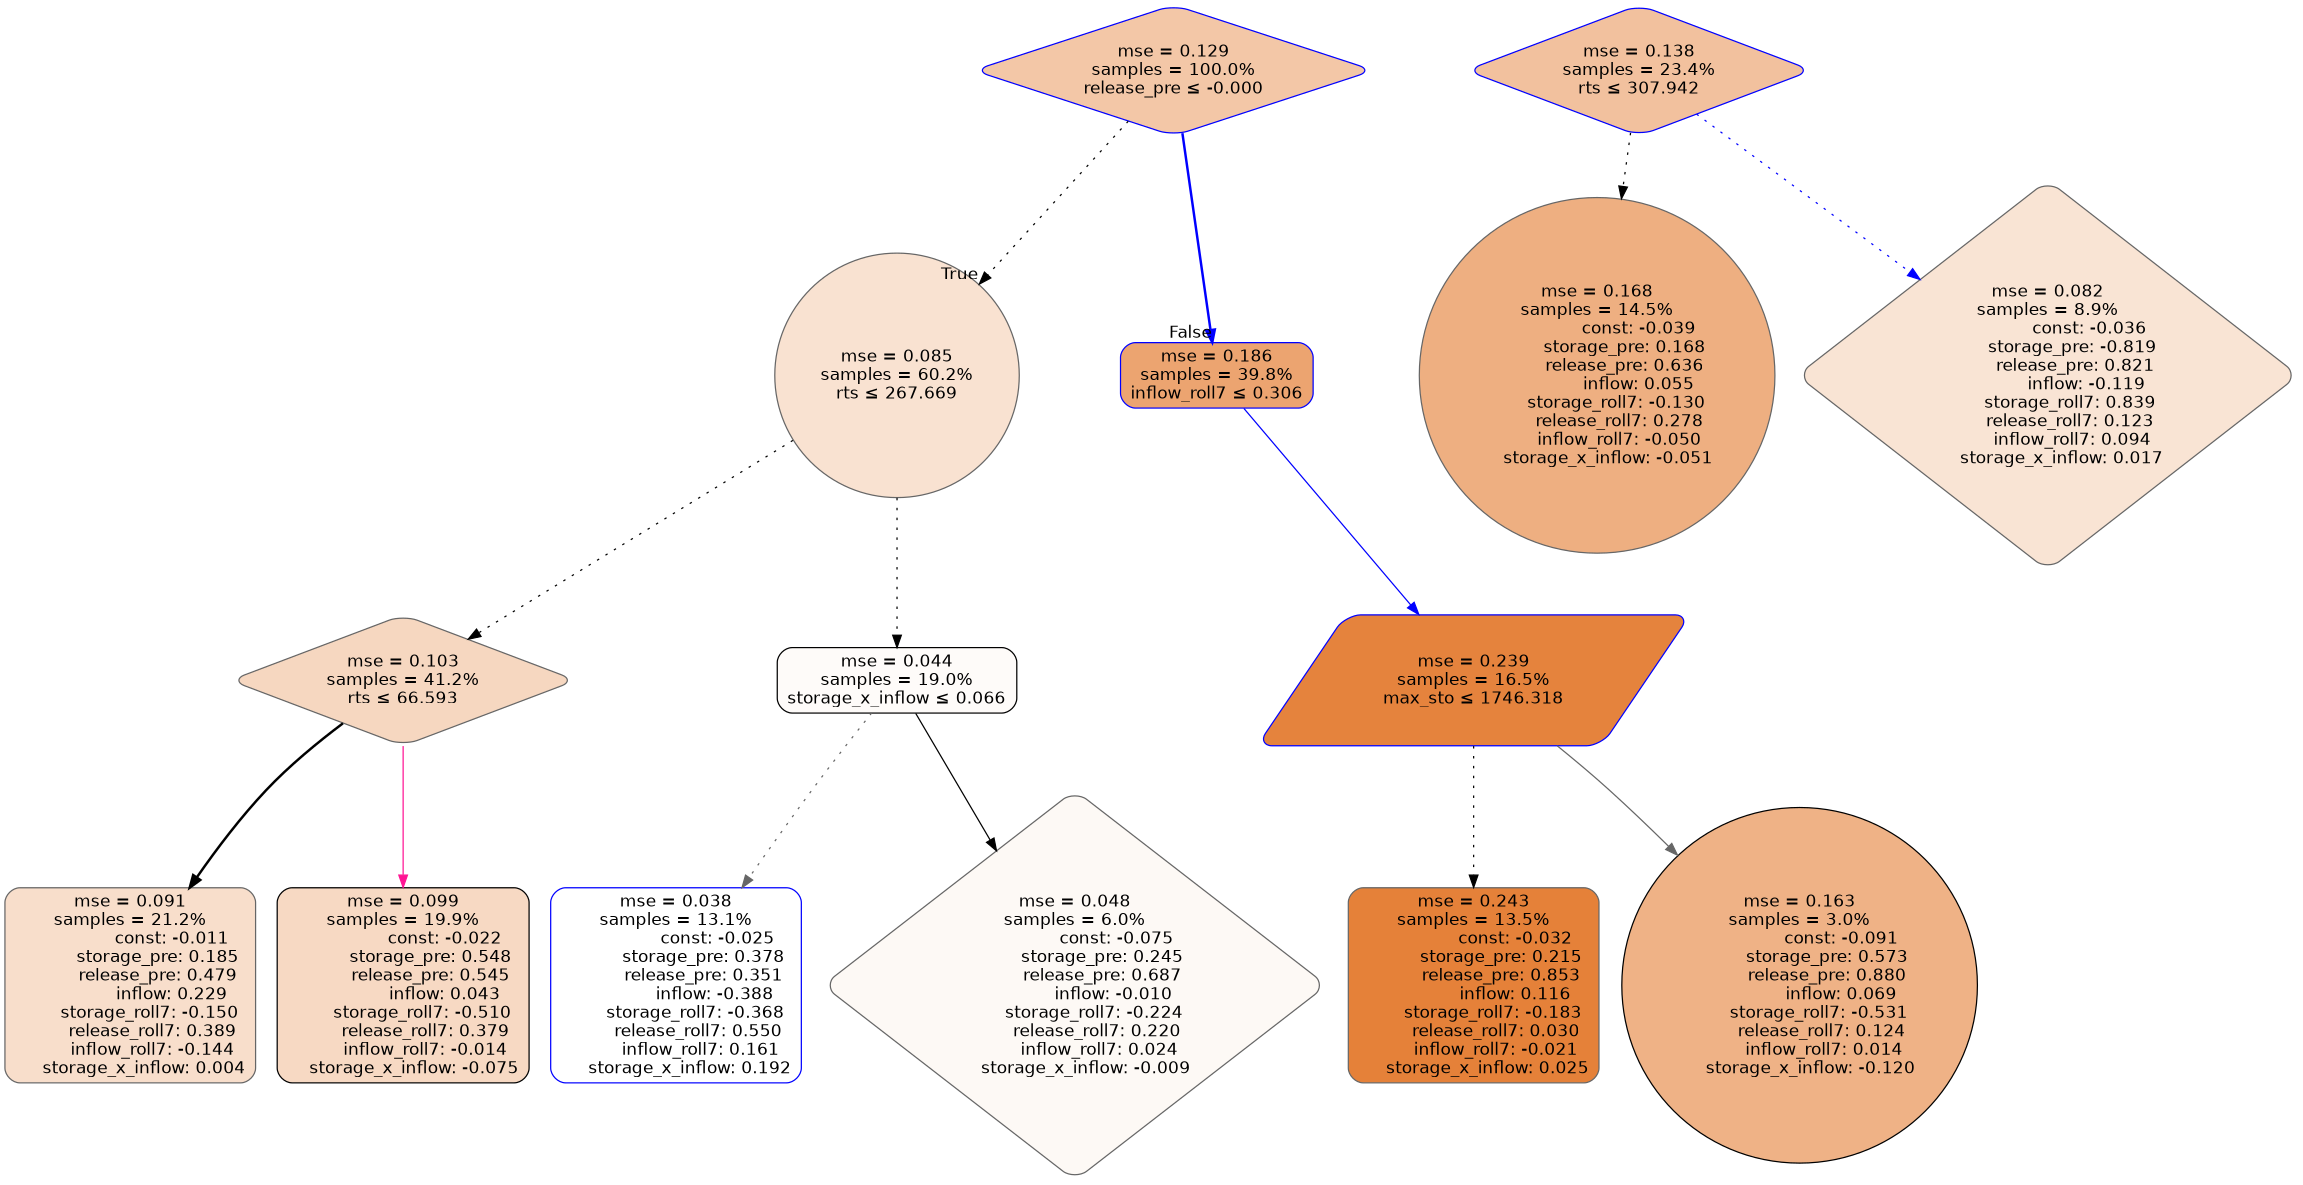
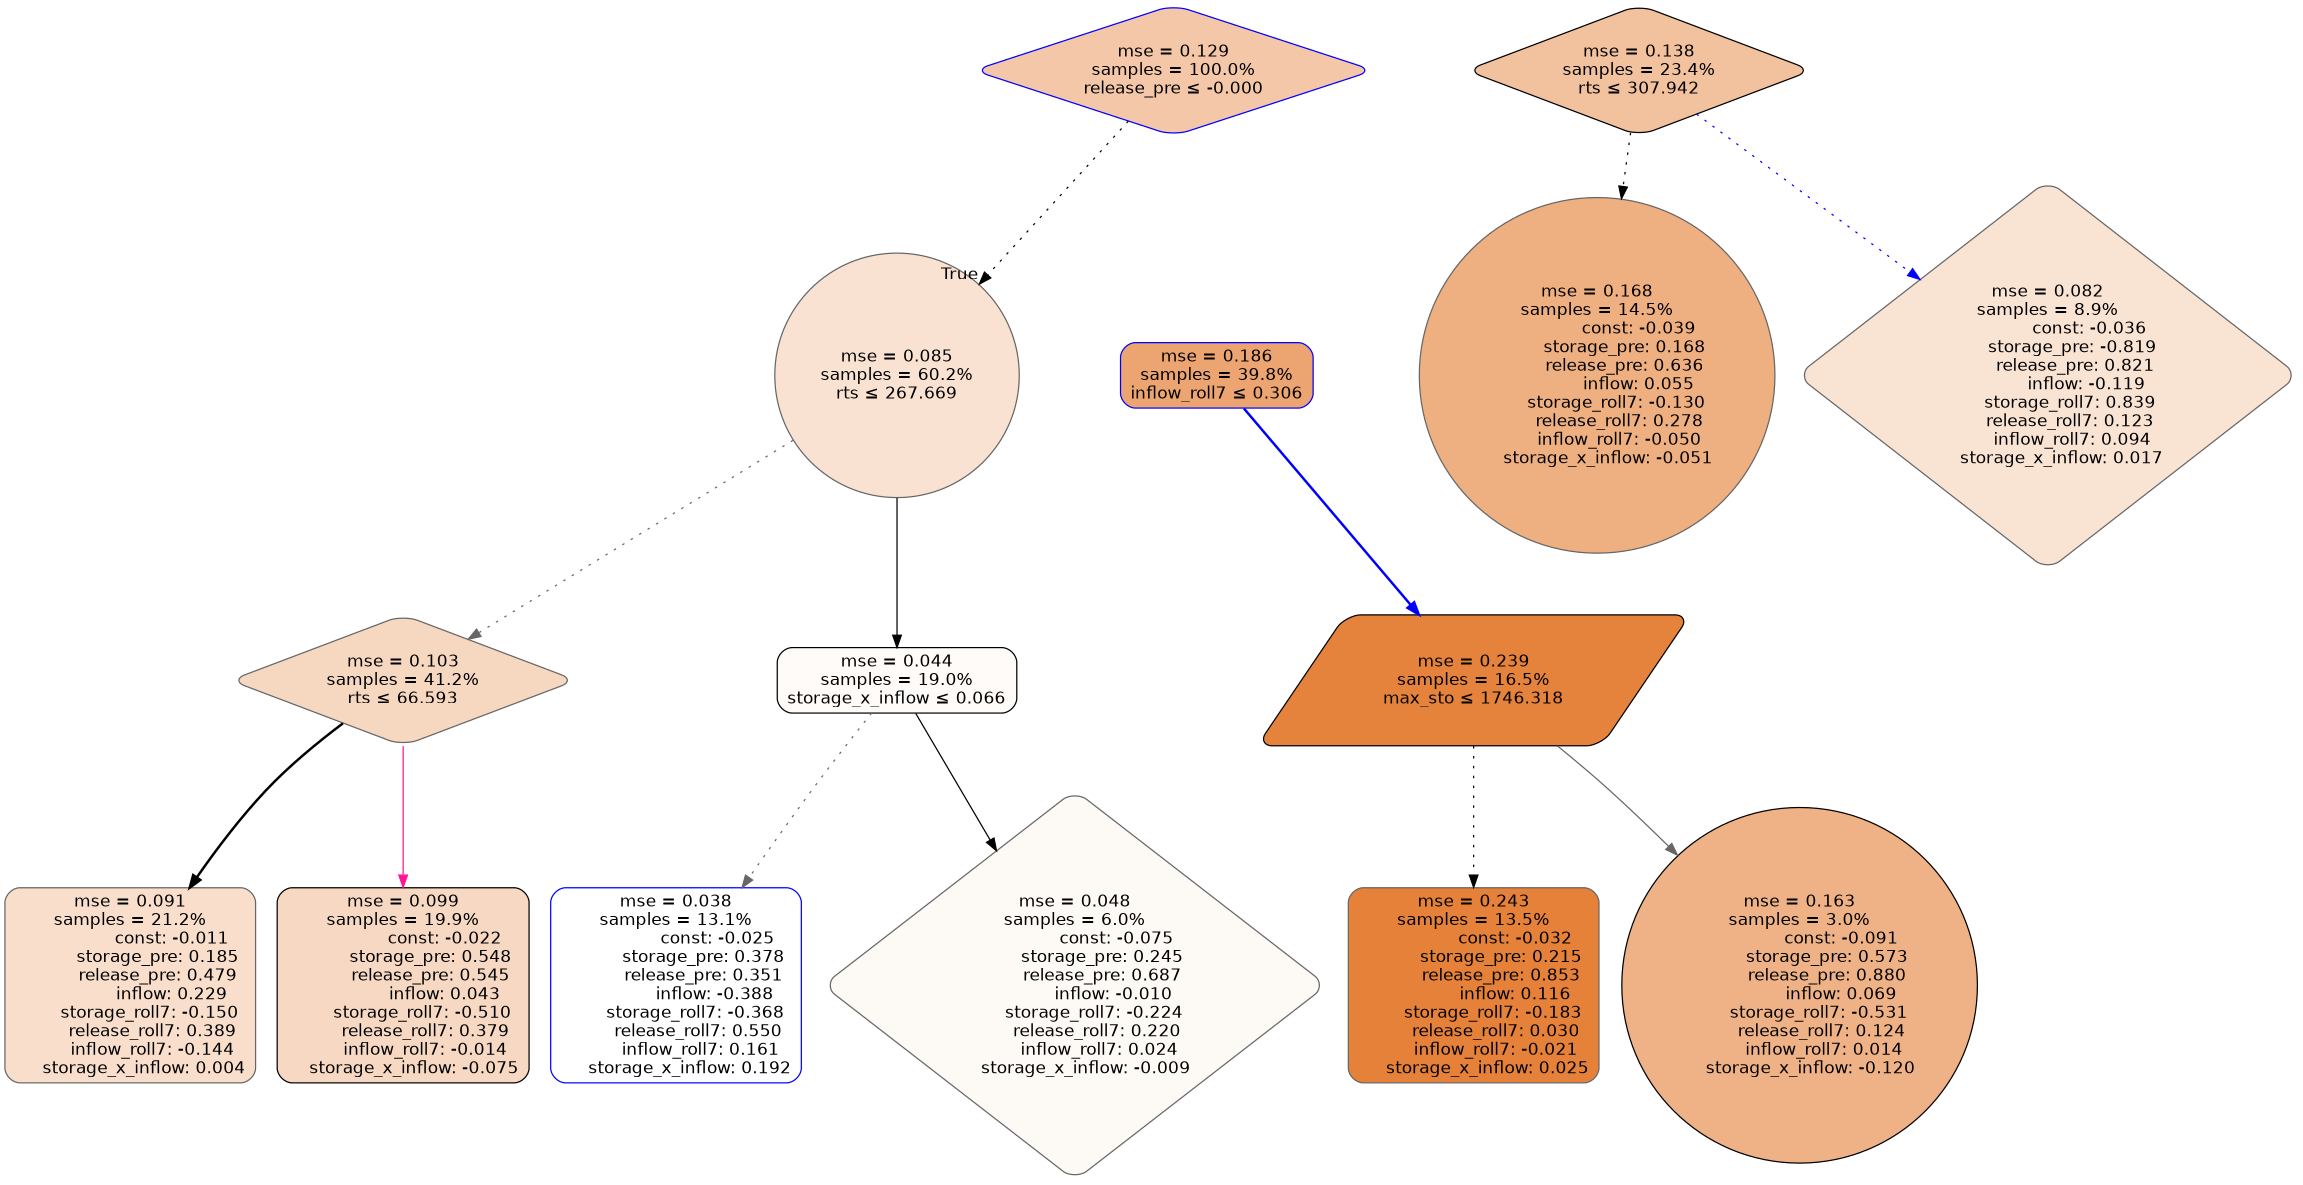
(1639, 70) -> (1639, 70)
(1196, 232) -> none
(1327, 507) -> (1327, 507)
(636, 536) -> (636, 536)
(897, 566) -> (897, 566)
(1474, 680) -> (1474, 680)
